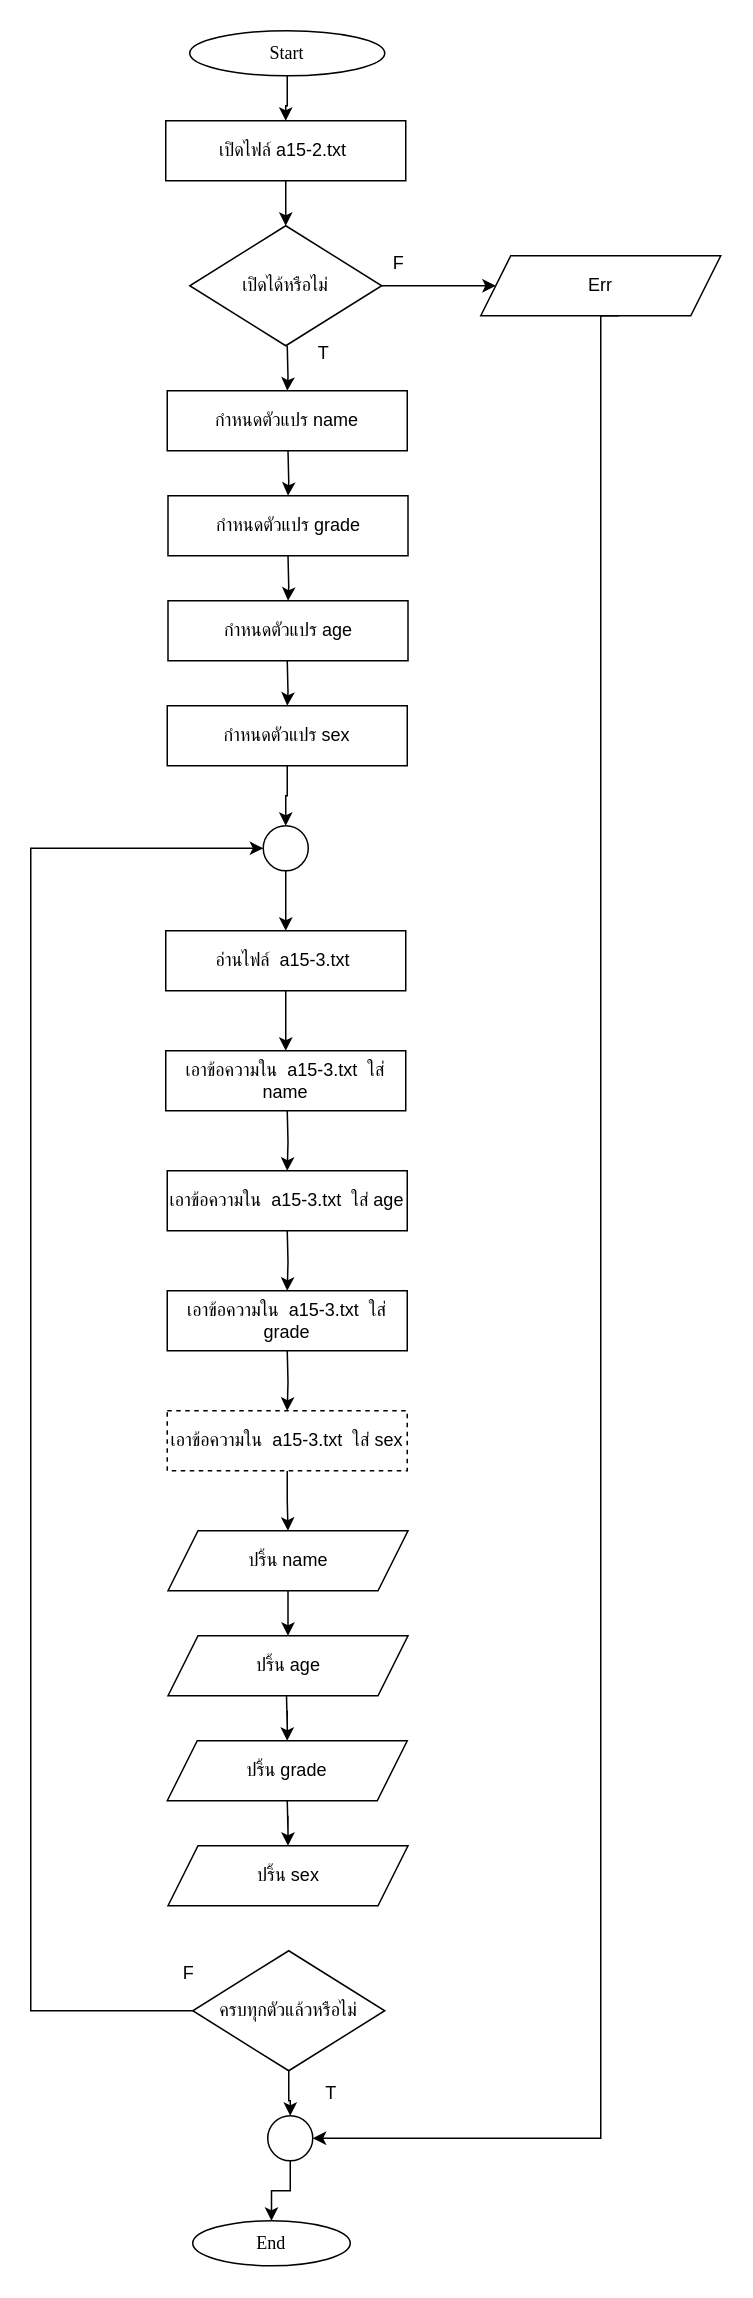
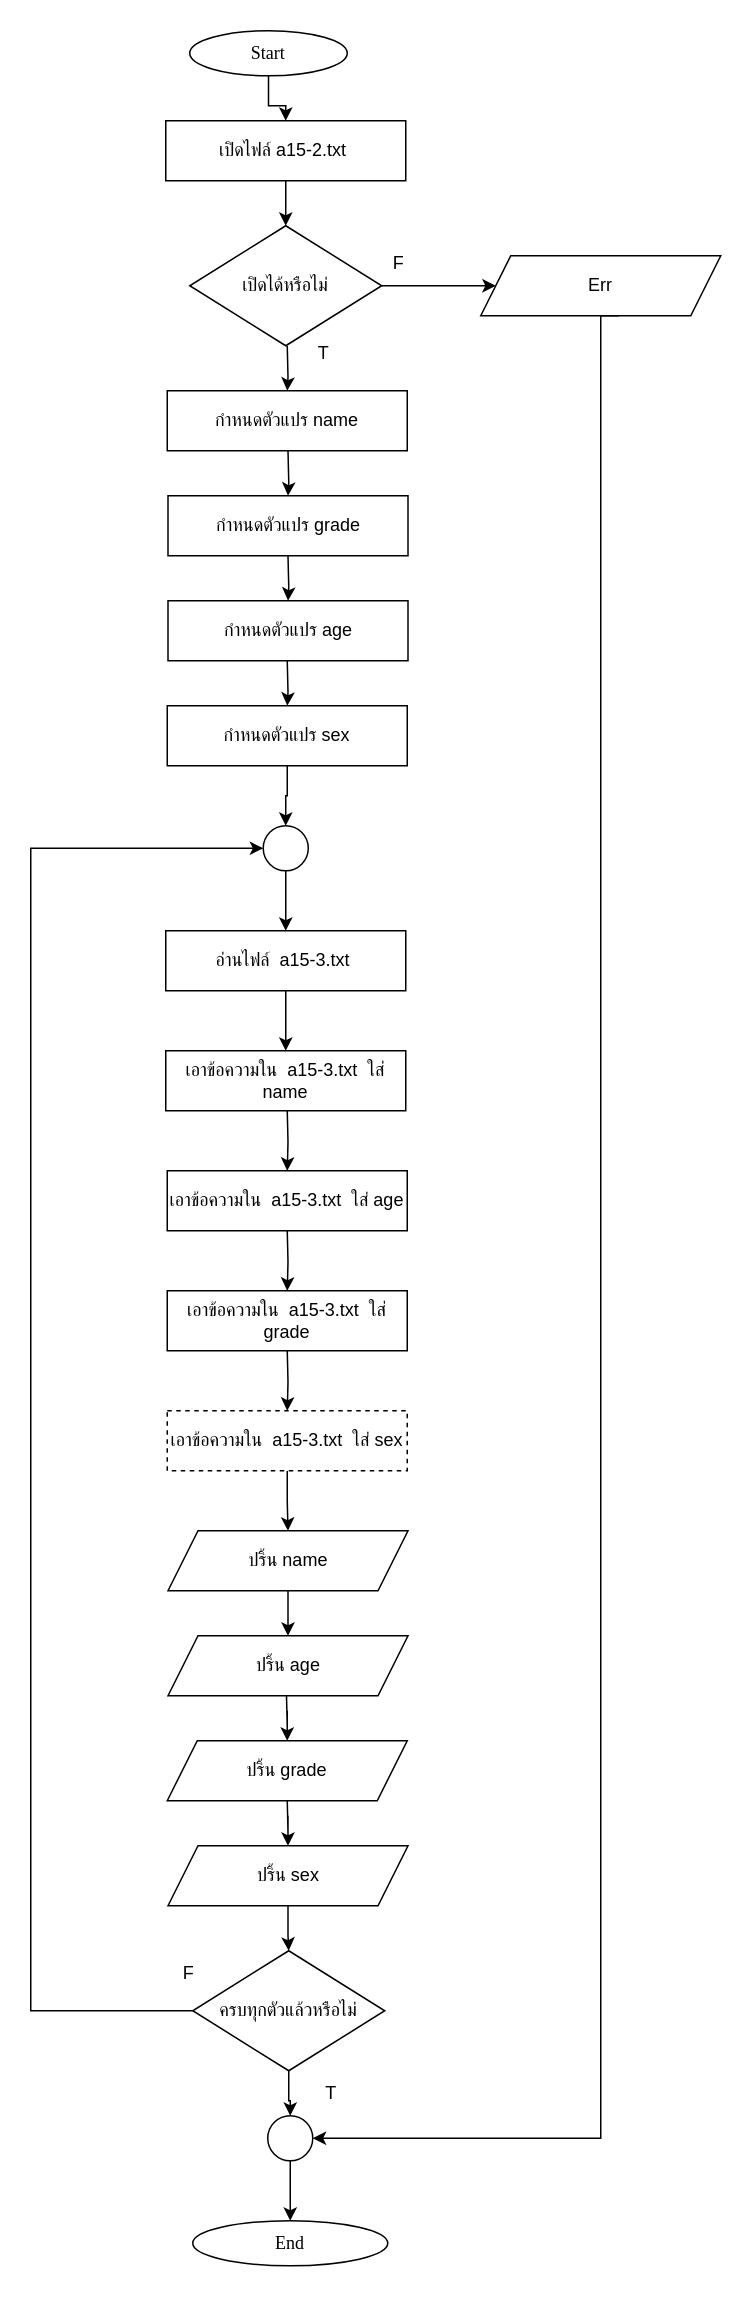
(287, 53) -> (269, 53)
none -> (288, 1923)
(272, 2243) -> (290, 2243)
